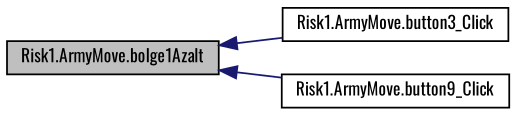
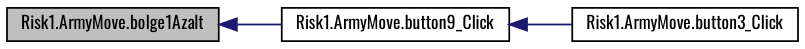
(260, 40) -> (550, 24)
